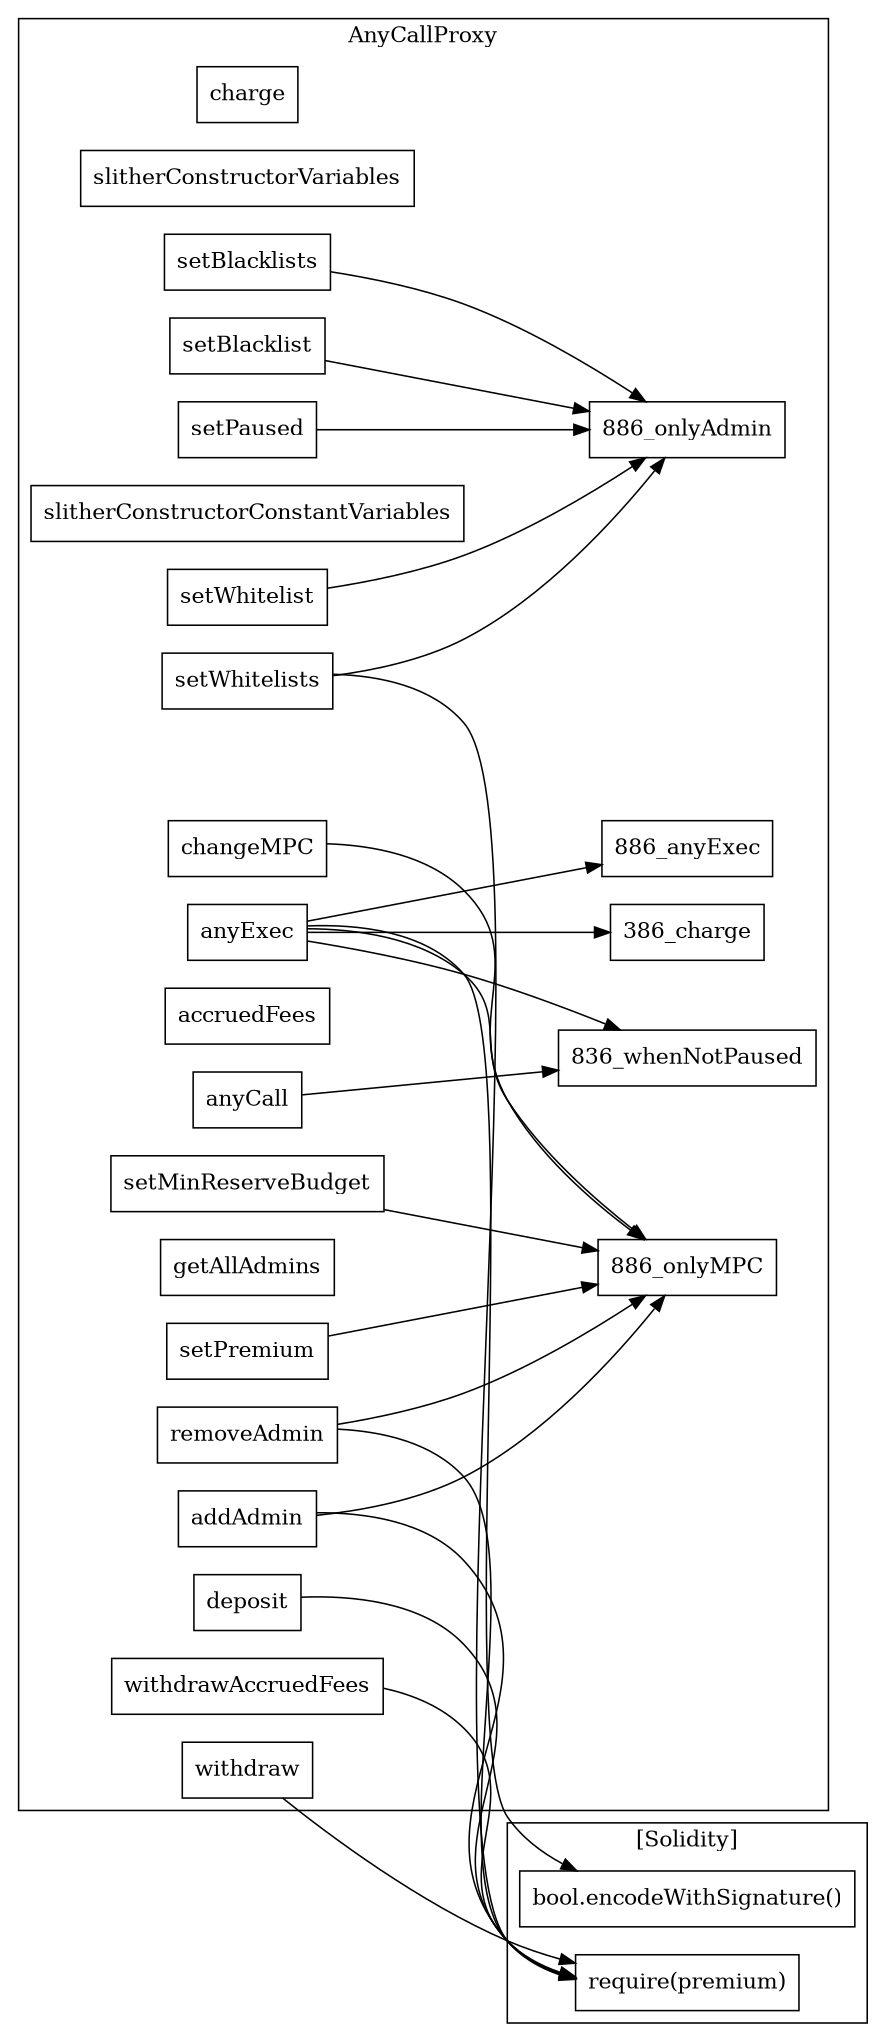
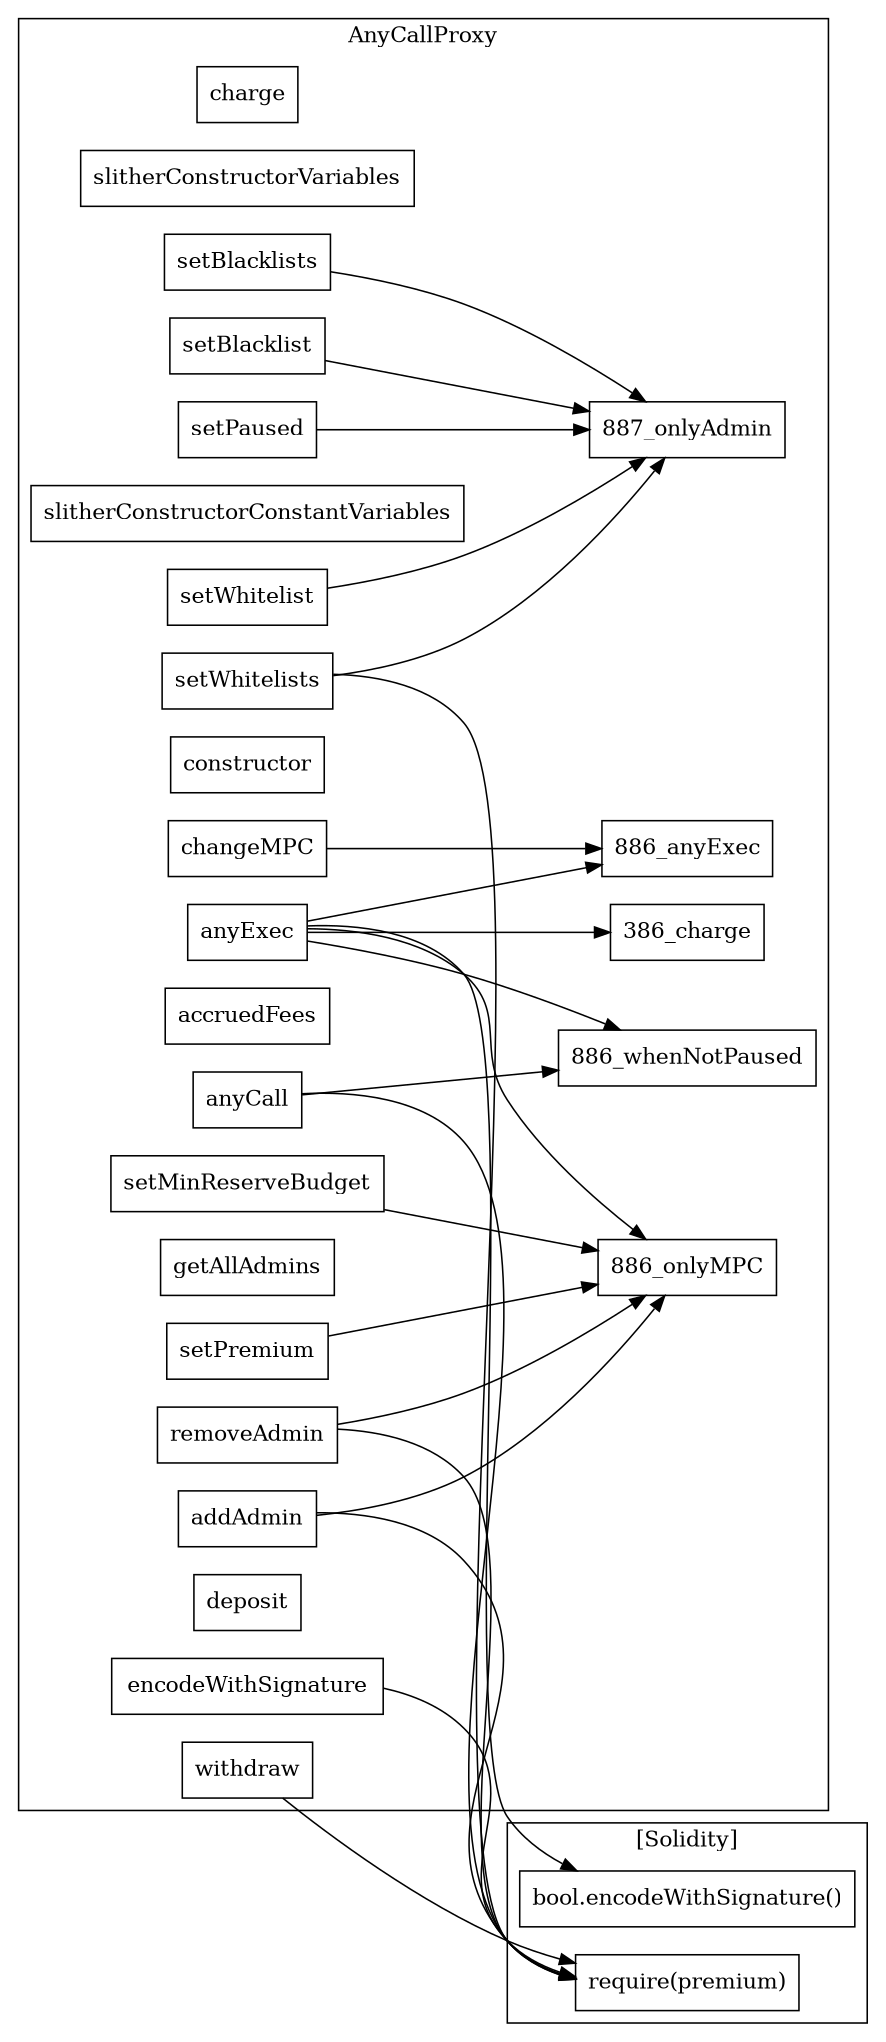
(687, 430) -> (687, 430)
none -> (247, 765)
(483, 915) -> (456, 849)
(687, 1058) -> (687, 1058)
(467, 1649) -> (499, 1408)
(247, 1686) -> (247, 1686)
